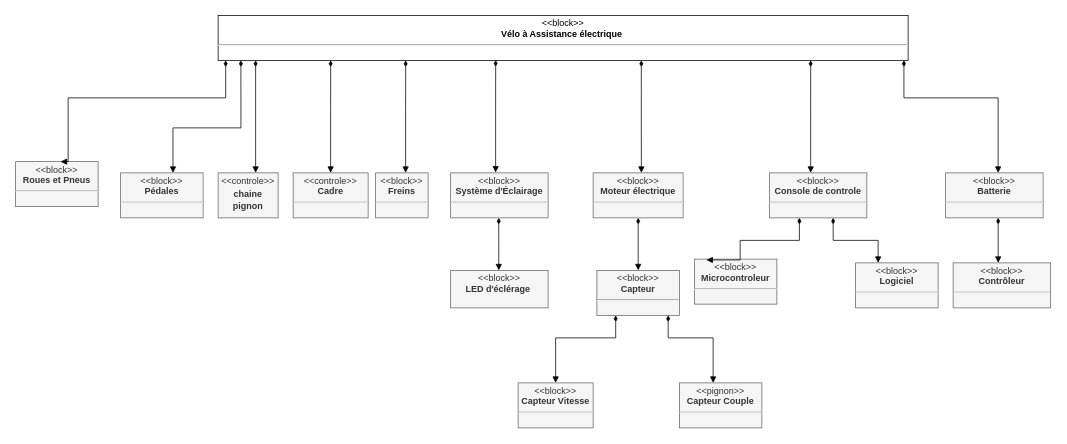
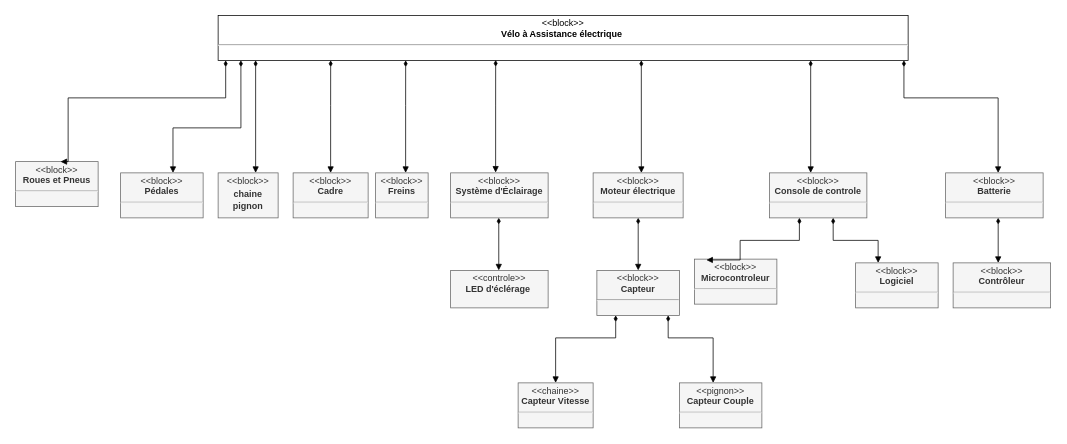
(247, 184) -> (247, 184)
(322, 184) -> (314, 184)
(482, 281) -> (482, 281)
(553, 394) -> (553, 394)
